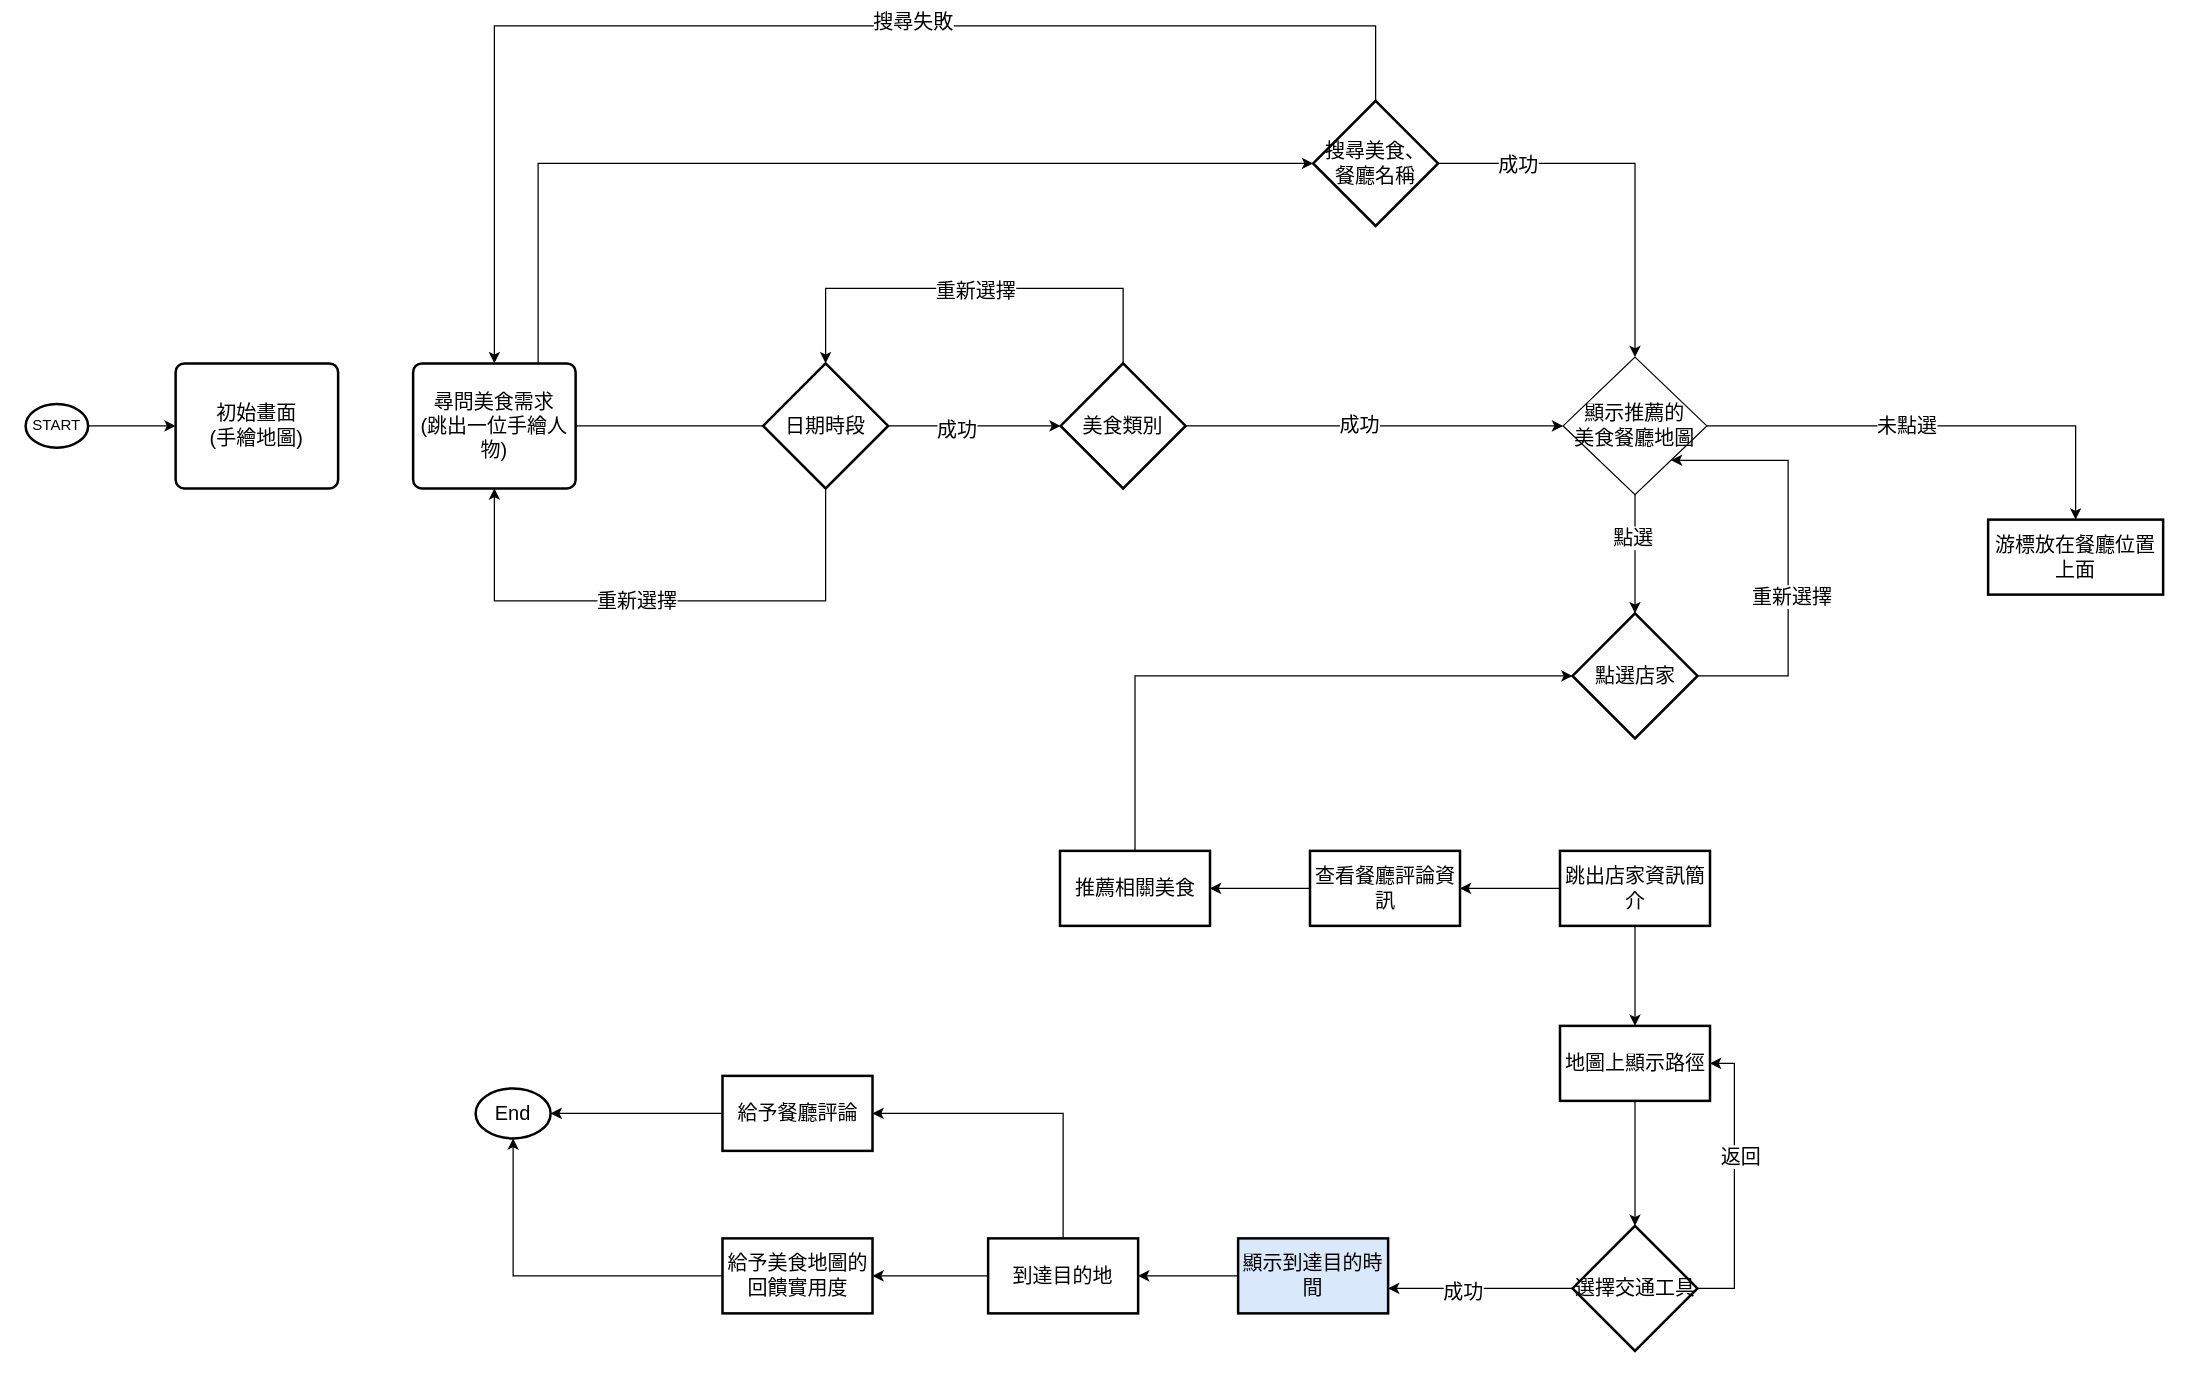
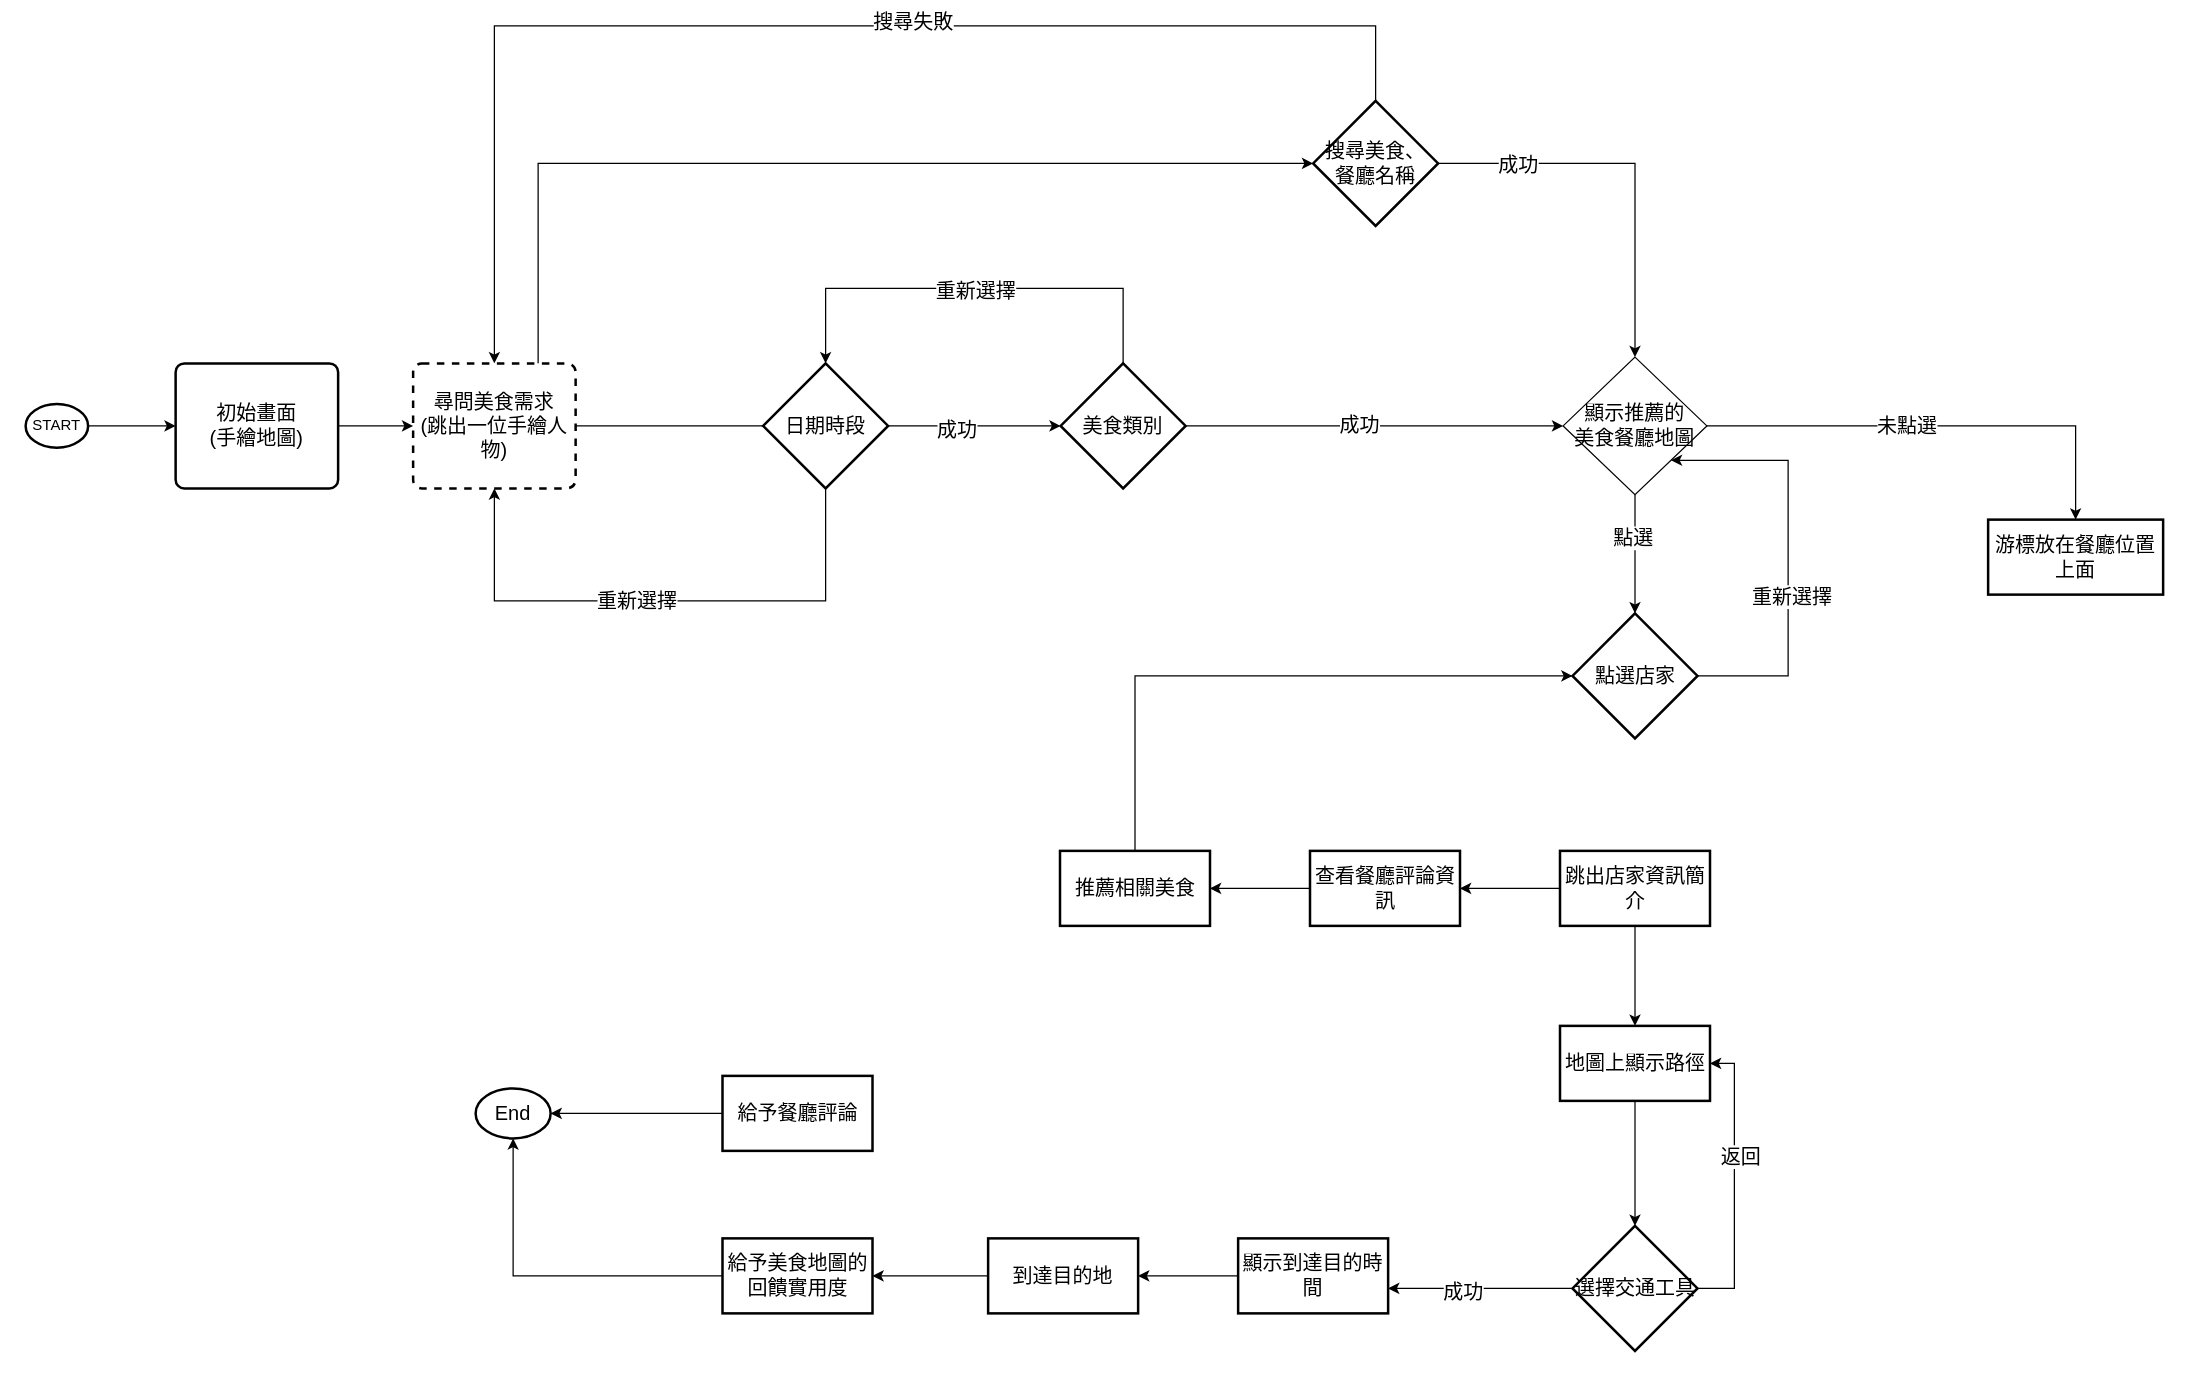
none -> (371, 426)
(494, 426) -> (494, 426)
(1035, 1113) -> none
(1313, 1276) -> (1313, 1276)
